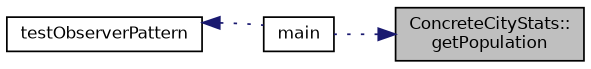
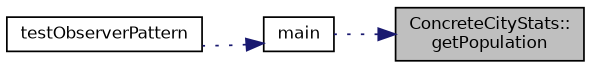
(242, 24) -> (224, 46)
